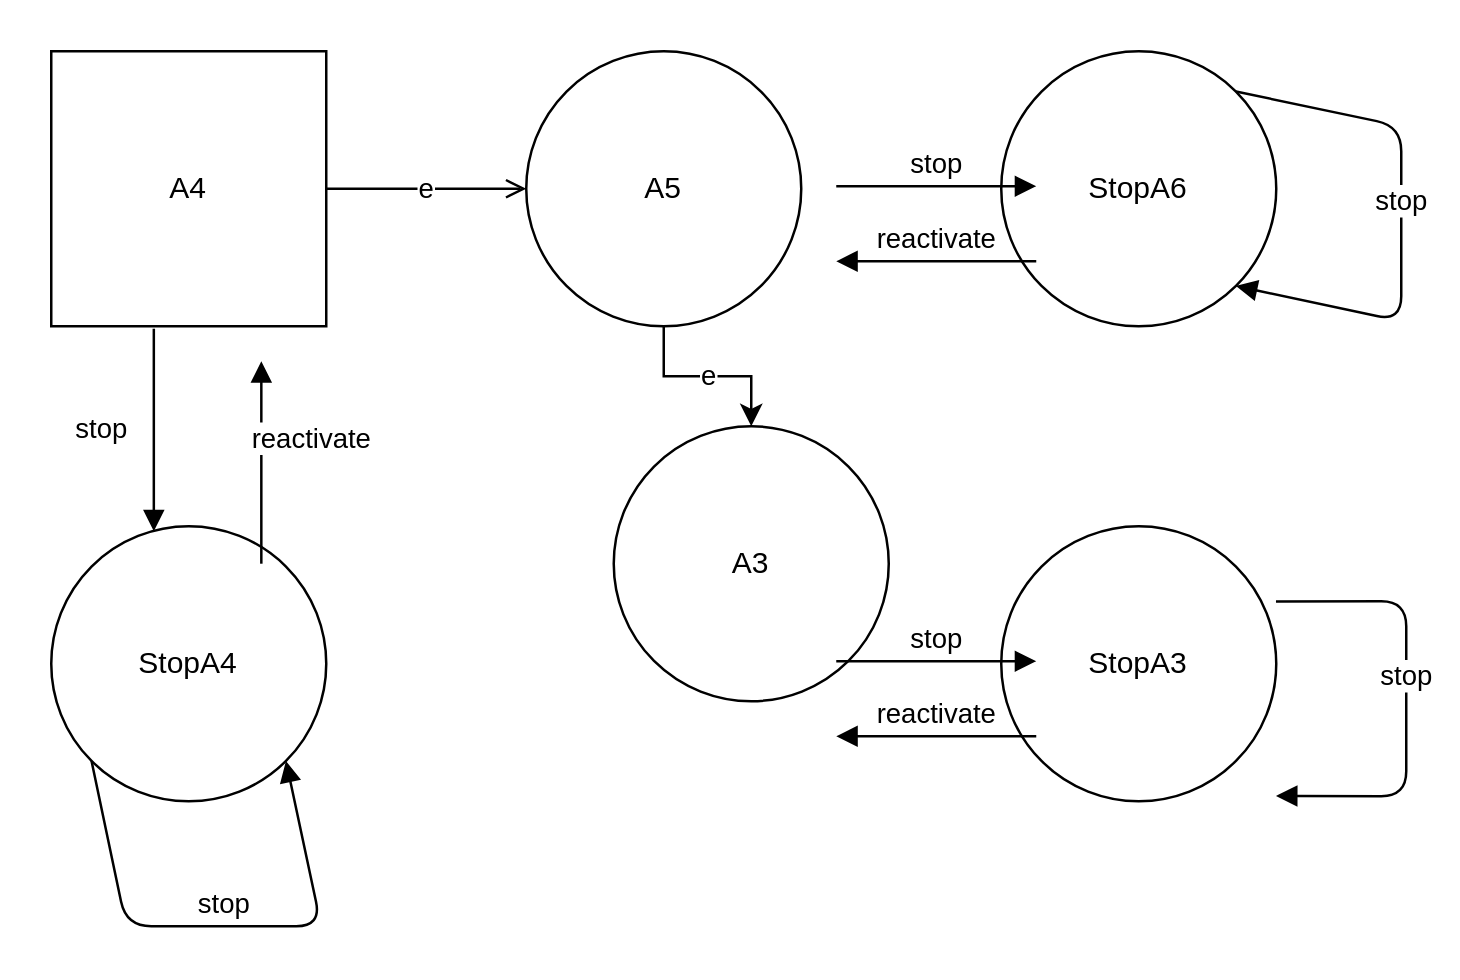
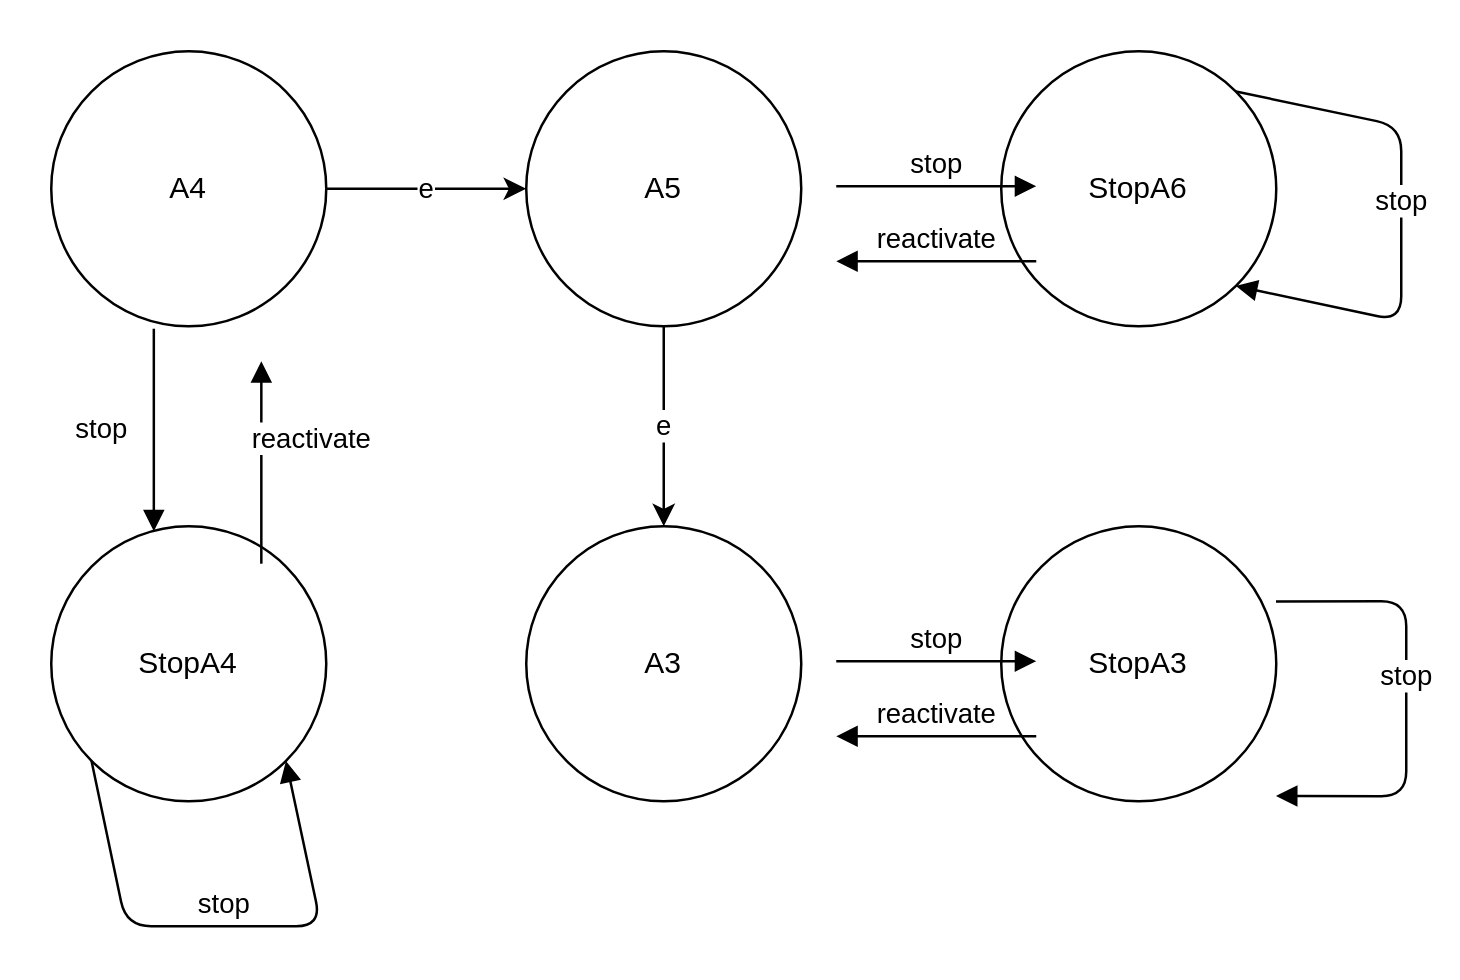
(189, 189) -> (189, 189)
(512, 189) -> (508, 189)
(751, 564) -> (664, 664)
